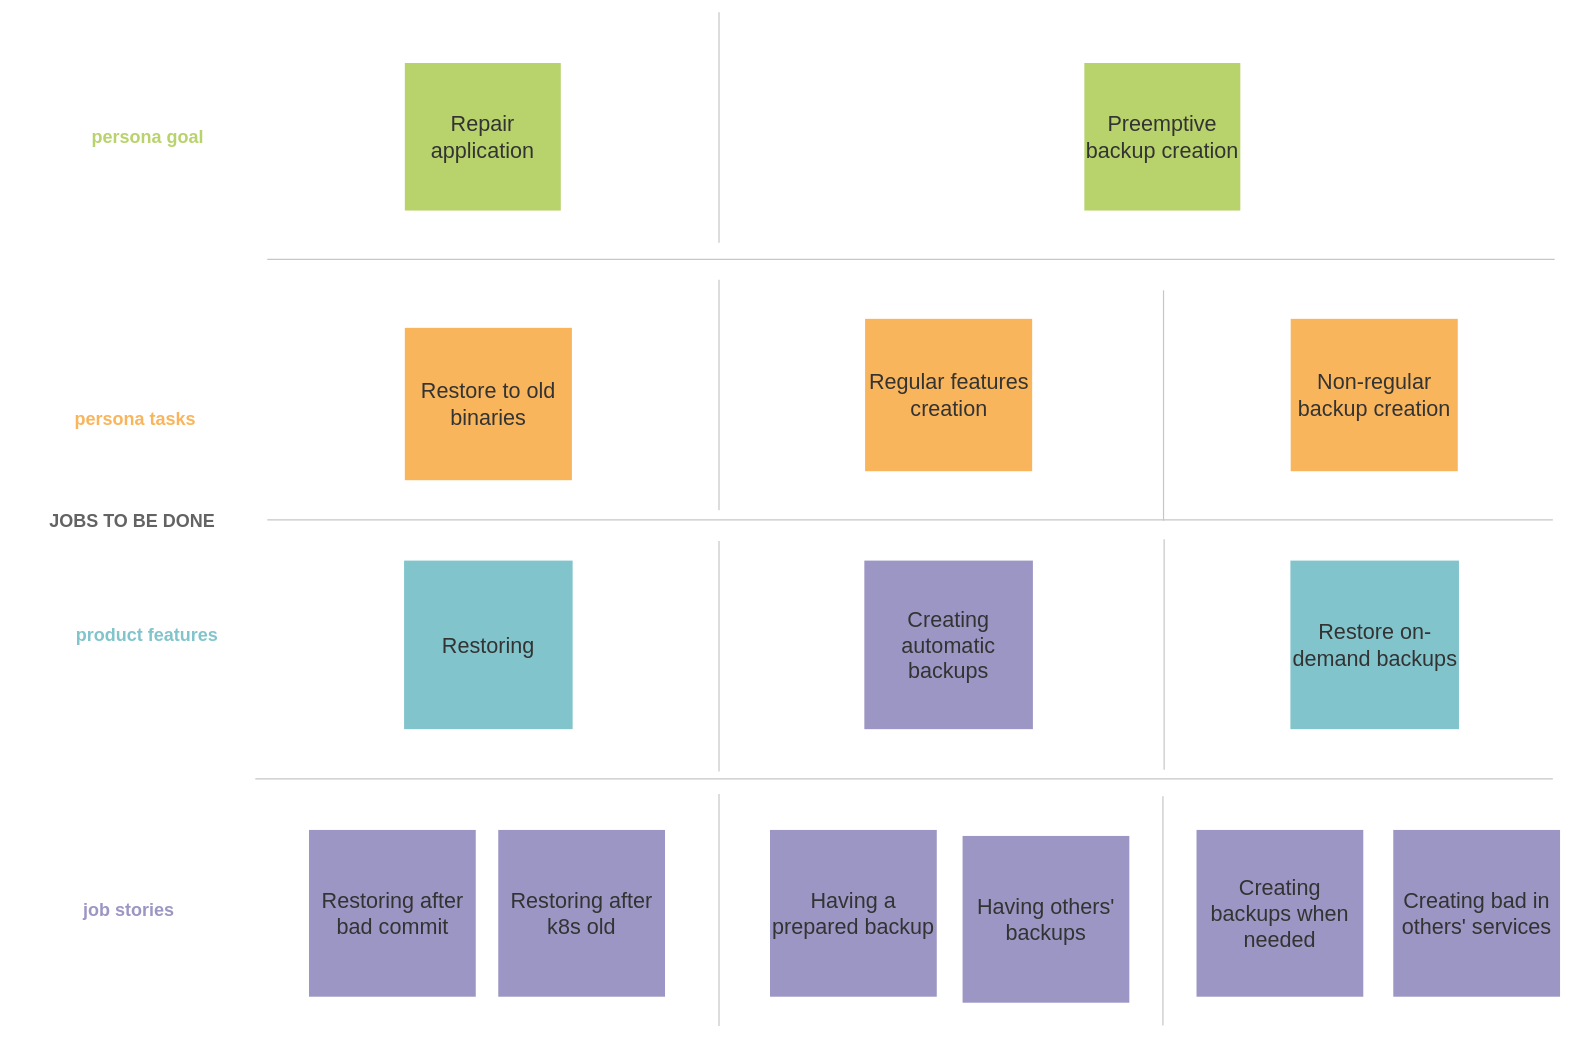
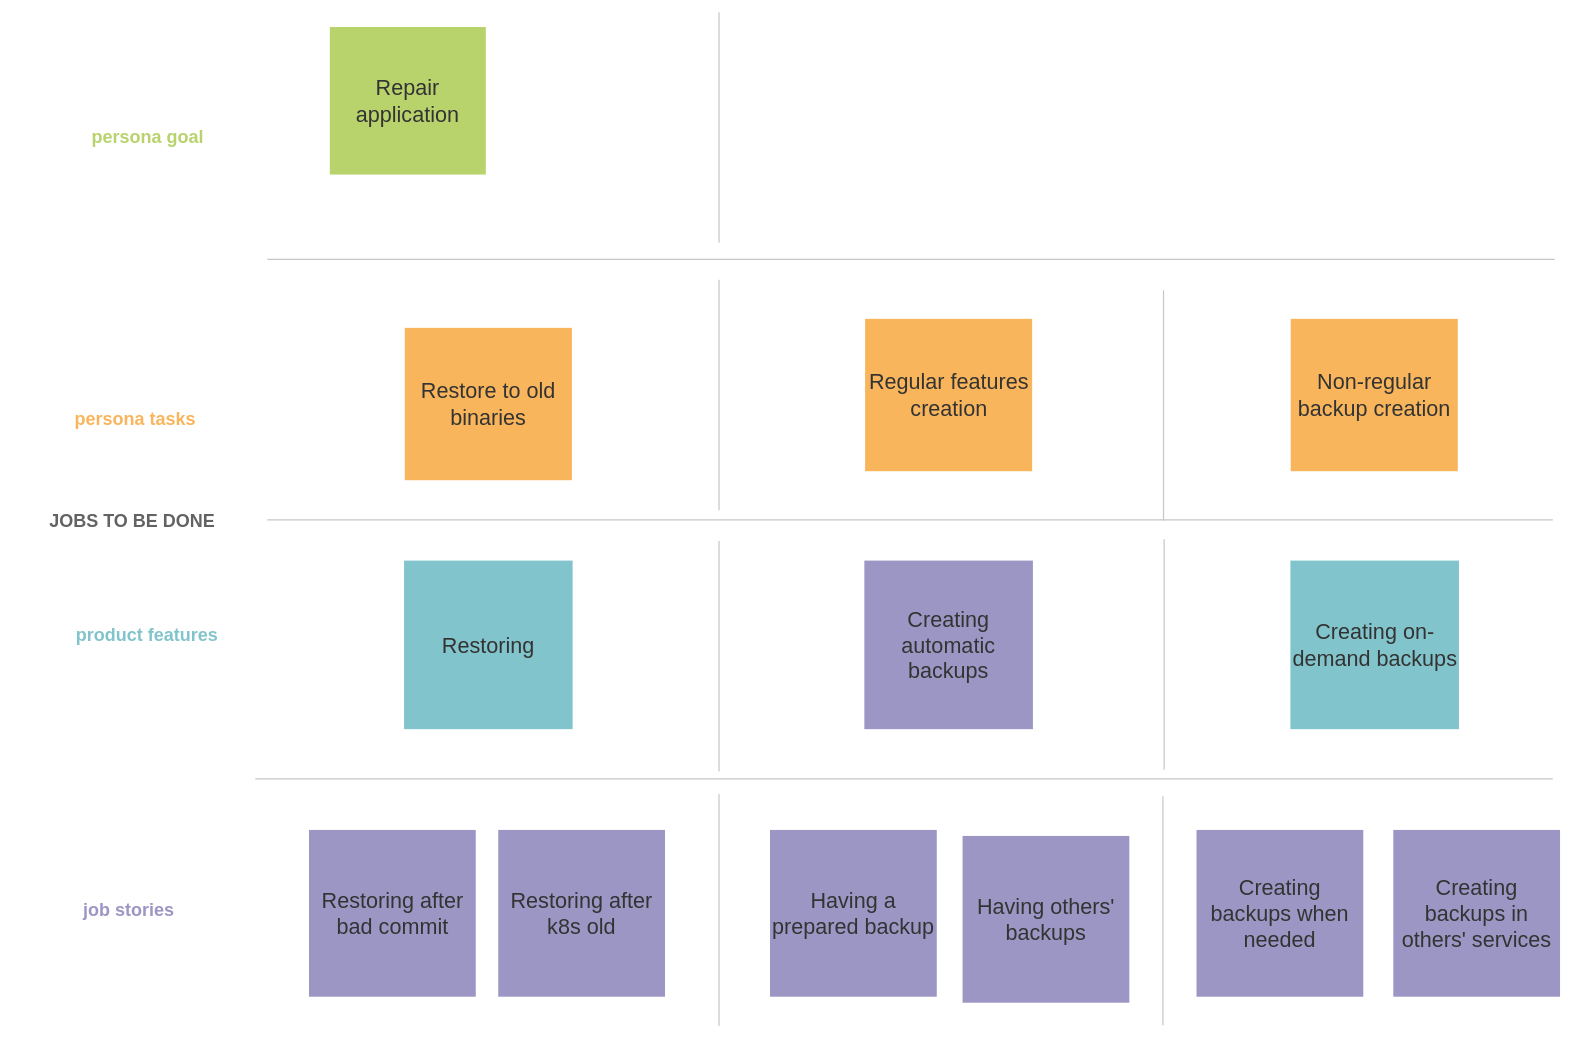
(483, 137) -> (408, 101)
(1163, 137) -> none
(1375, 645) -> (1375, 645)
(1477, 914) -> (1477, 914)
